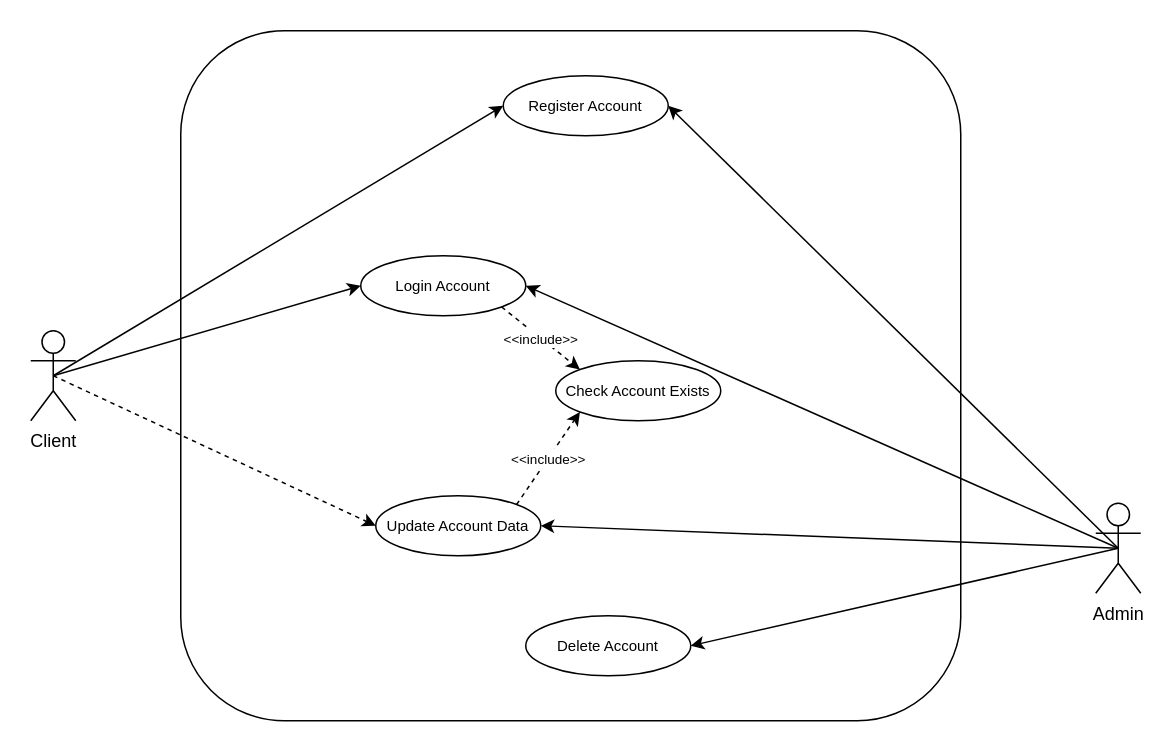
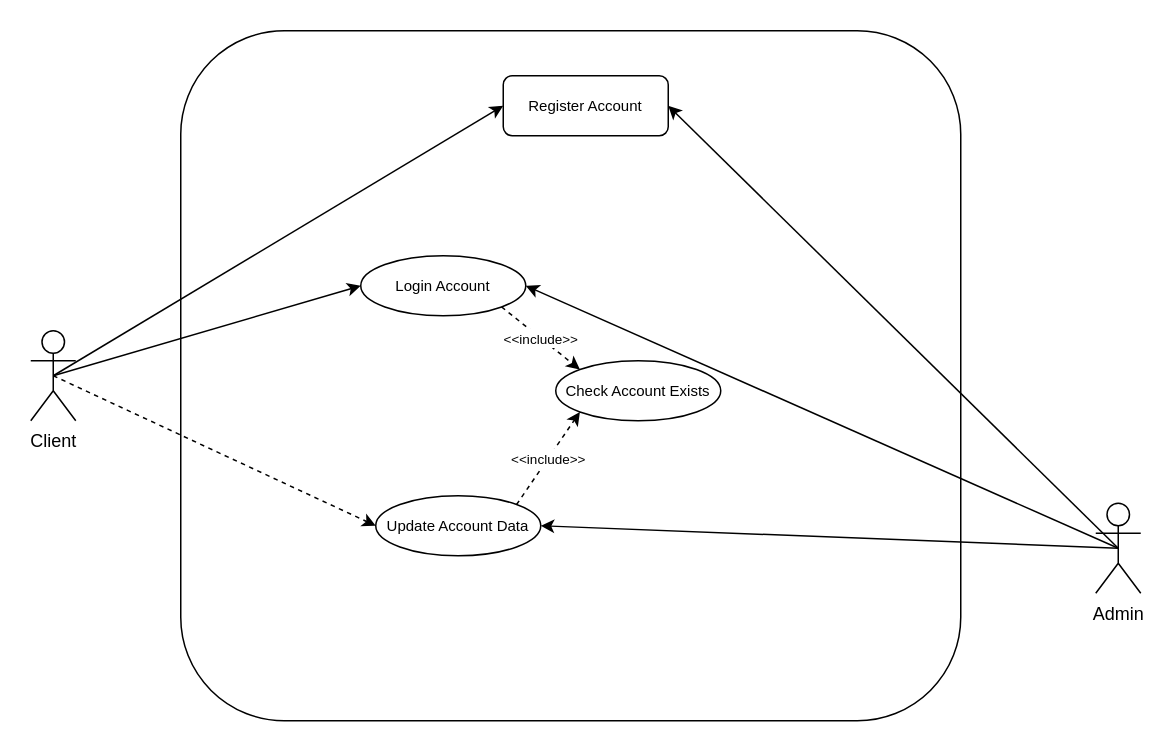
(586, 106) -> (586, 106)
(908, 596) -> none
(608, 646) -> none
